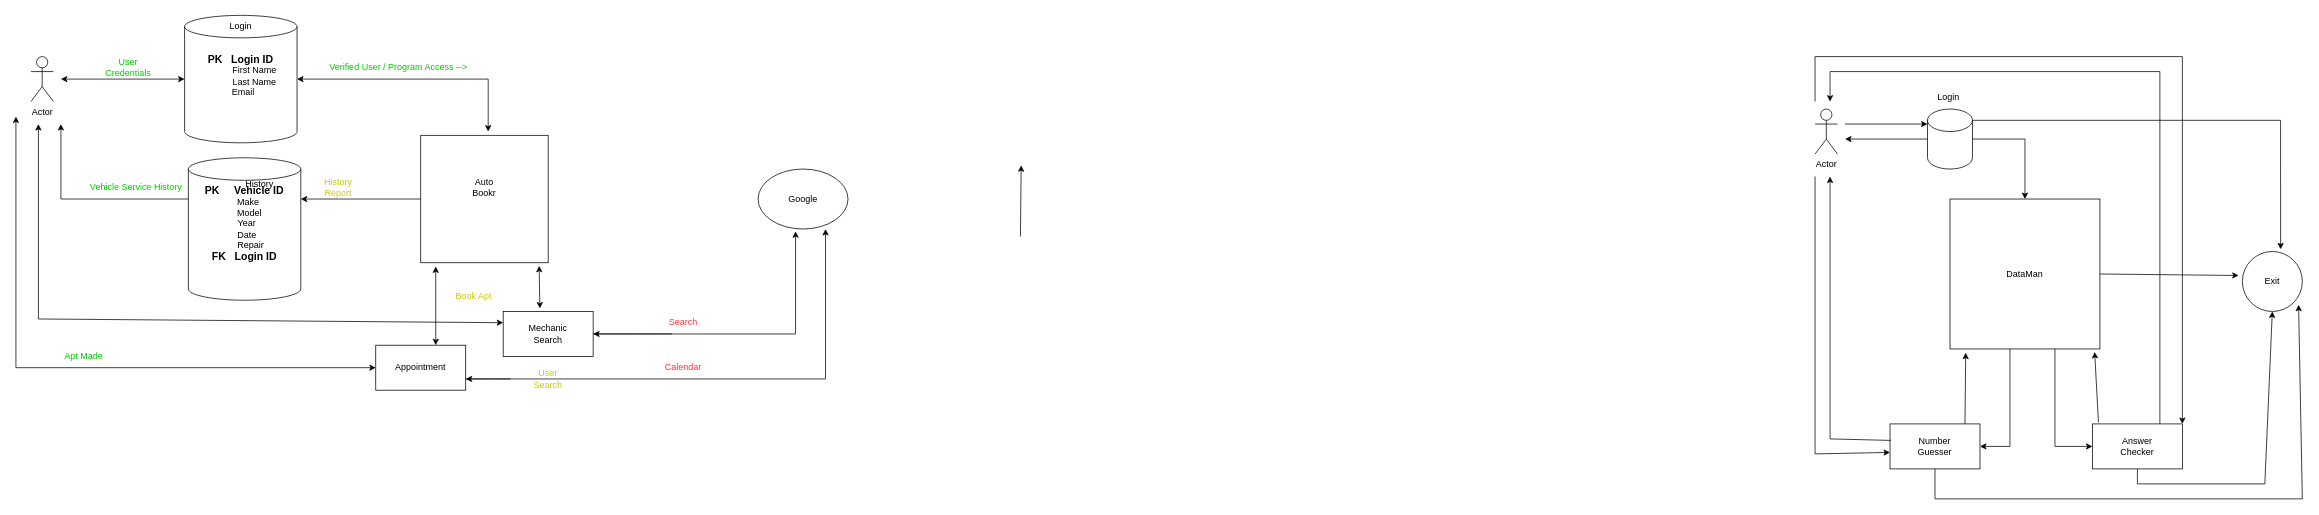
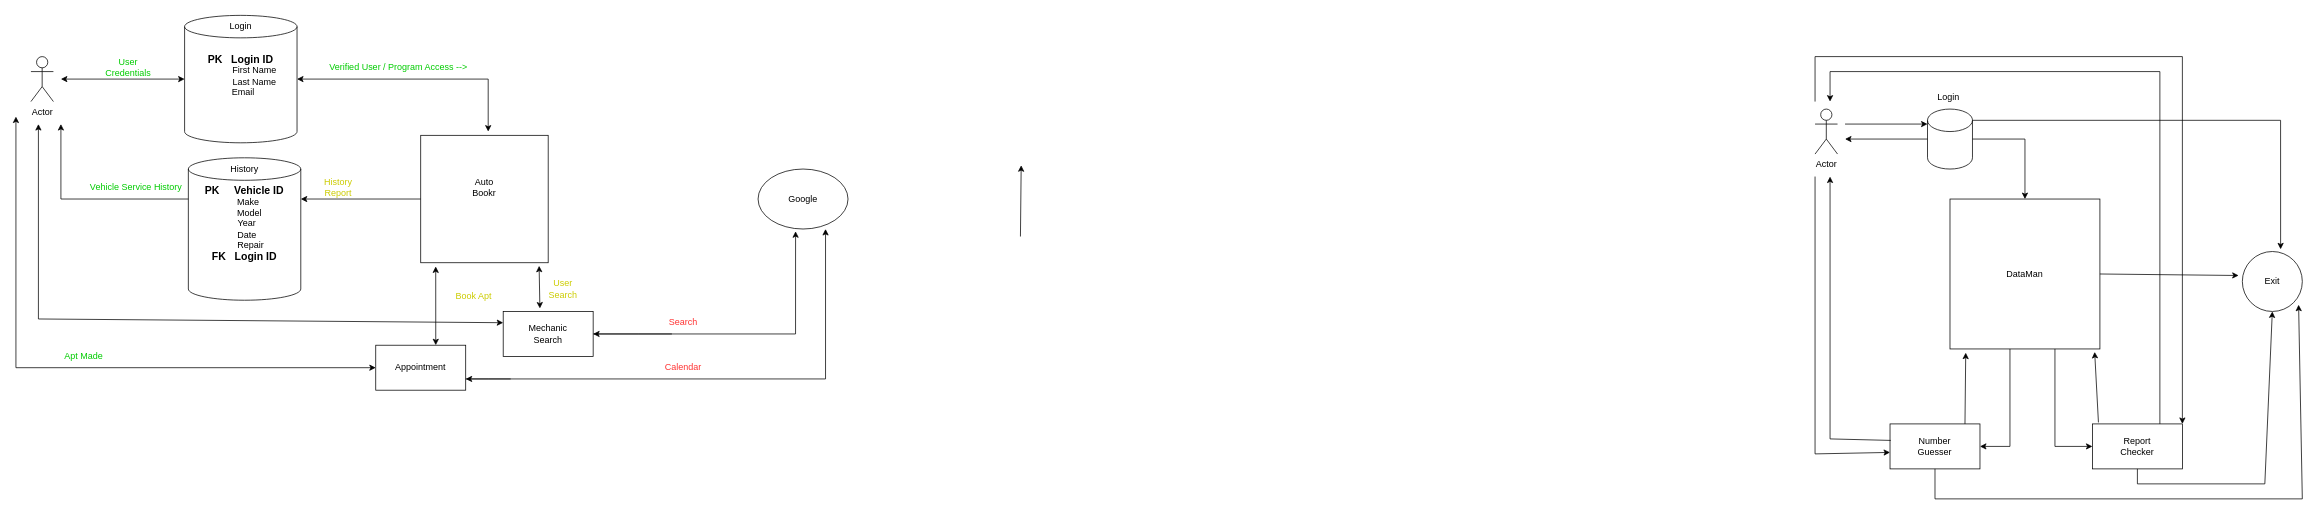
(259, 184) -> (244, 169)
(548, 379) -> (563, 289)
(2138, 447) -> (2138, 447)
